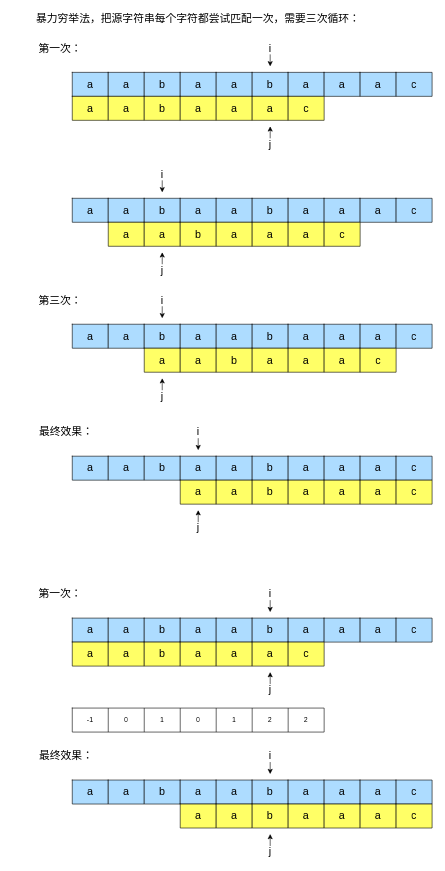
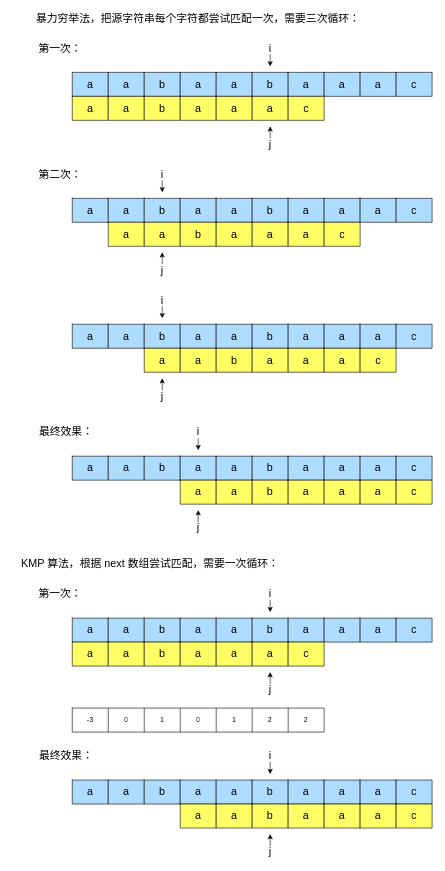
none -> (60, 174)
(60, 300) -> none
none -> (150, 564)
(90, 720) -> (90, 720)
